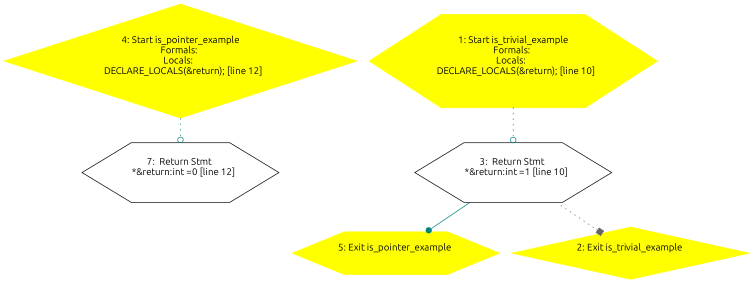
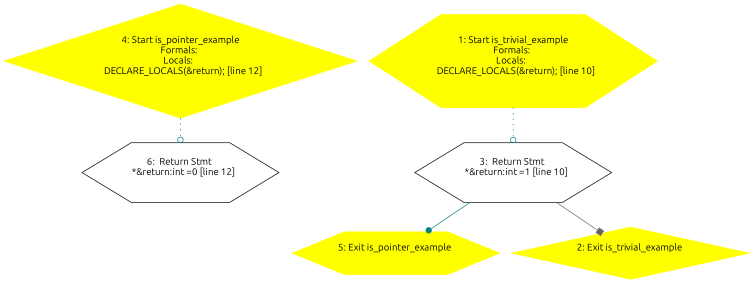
(180, 173) -> (180, 173)
(576, 216) -> (576, 216)
